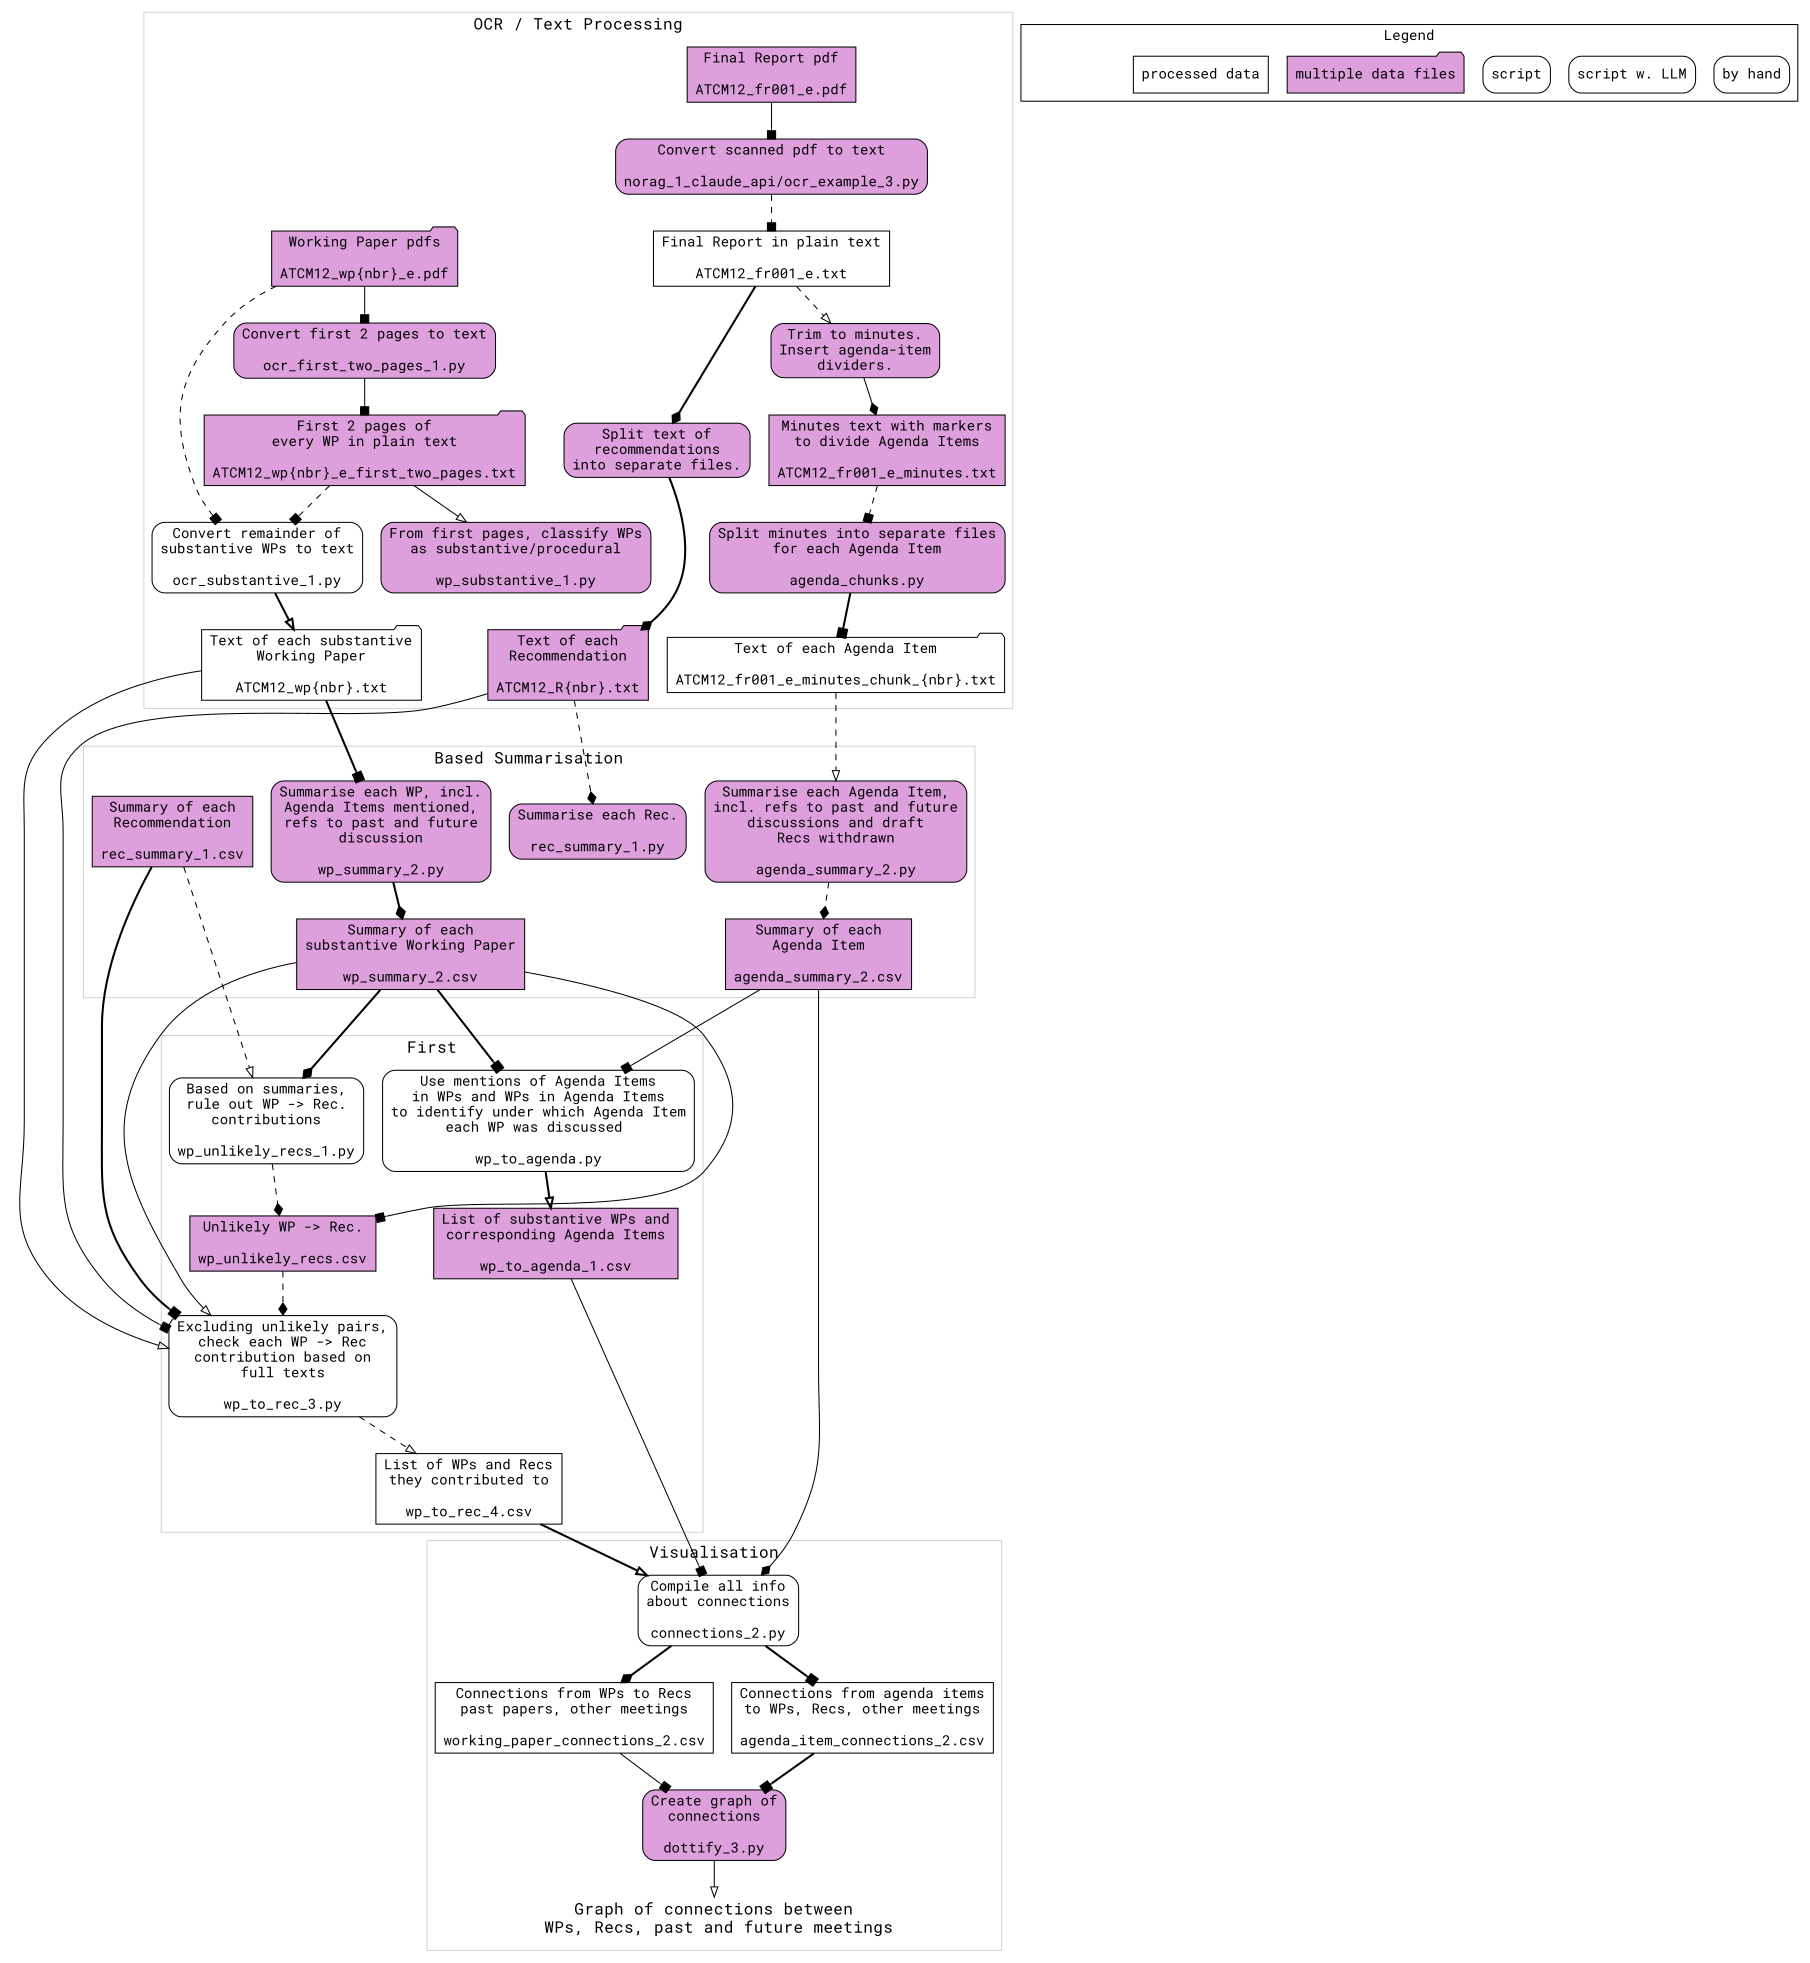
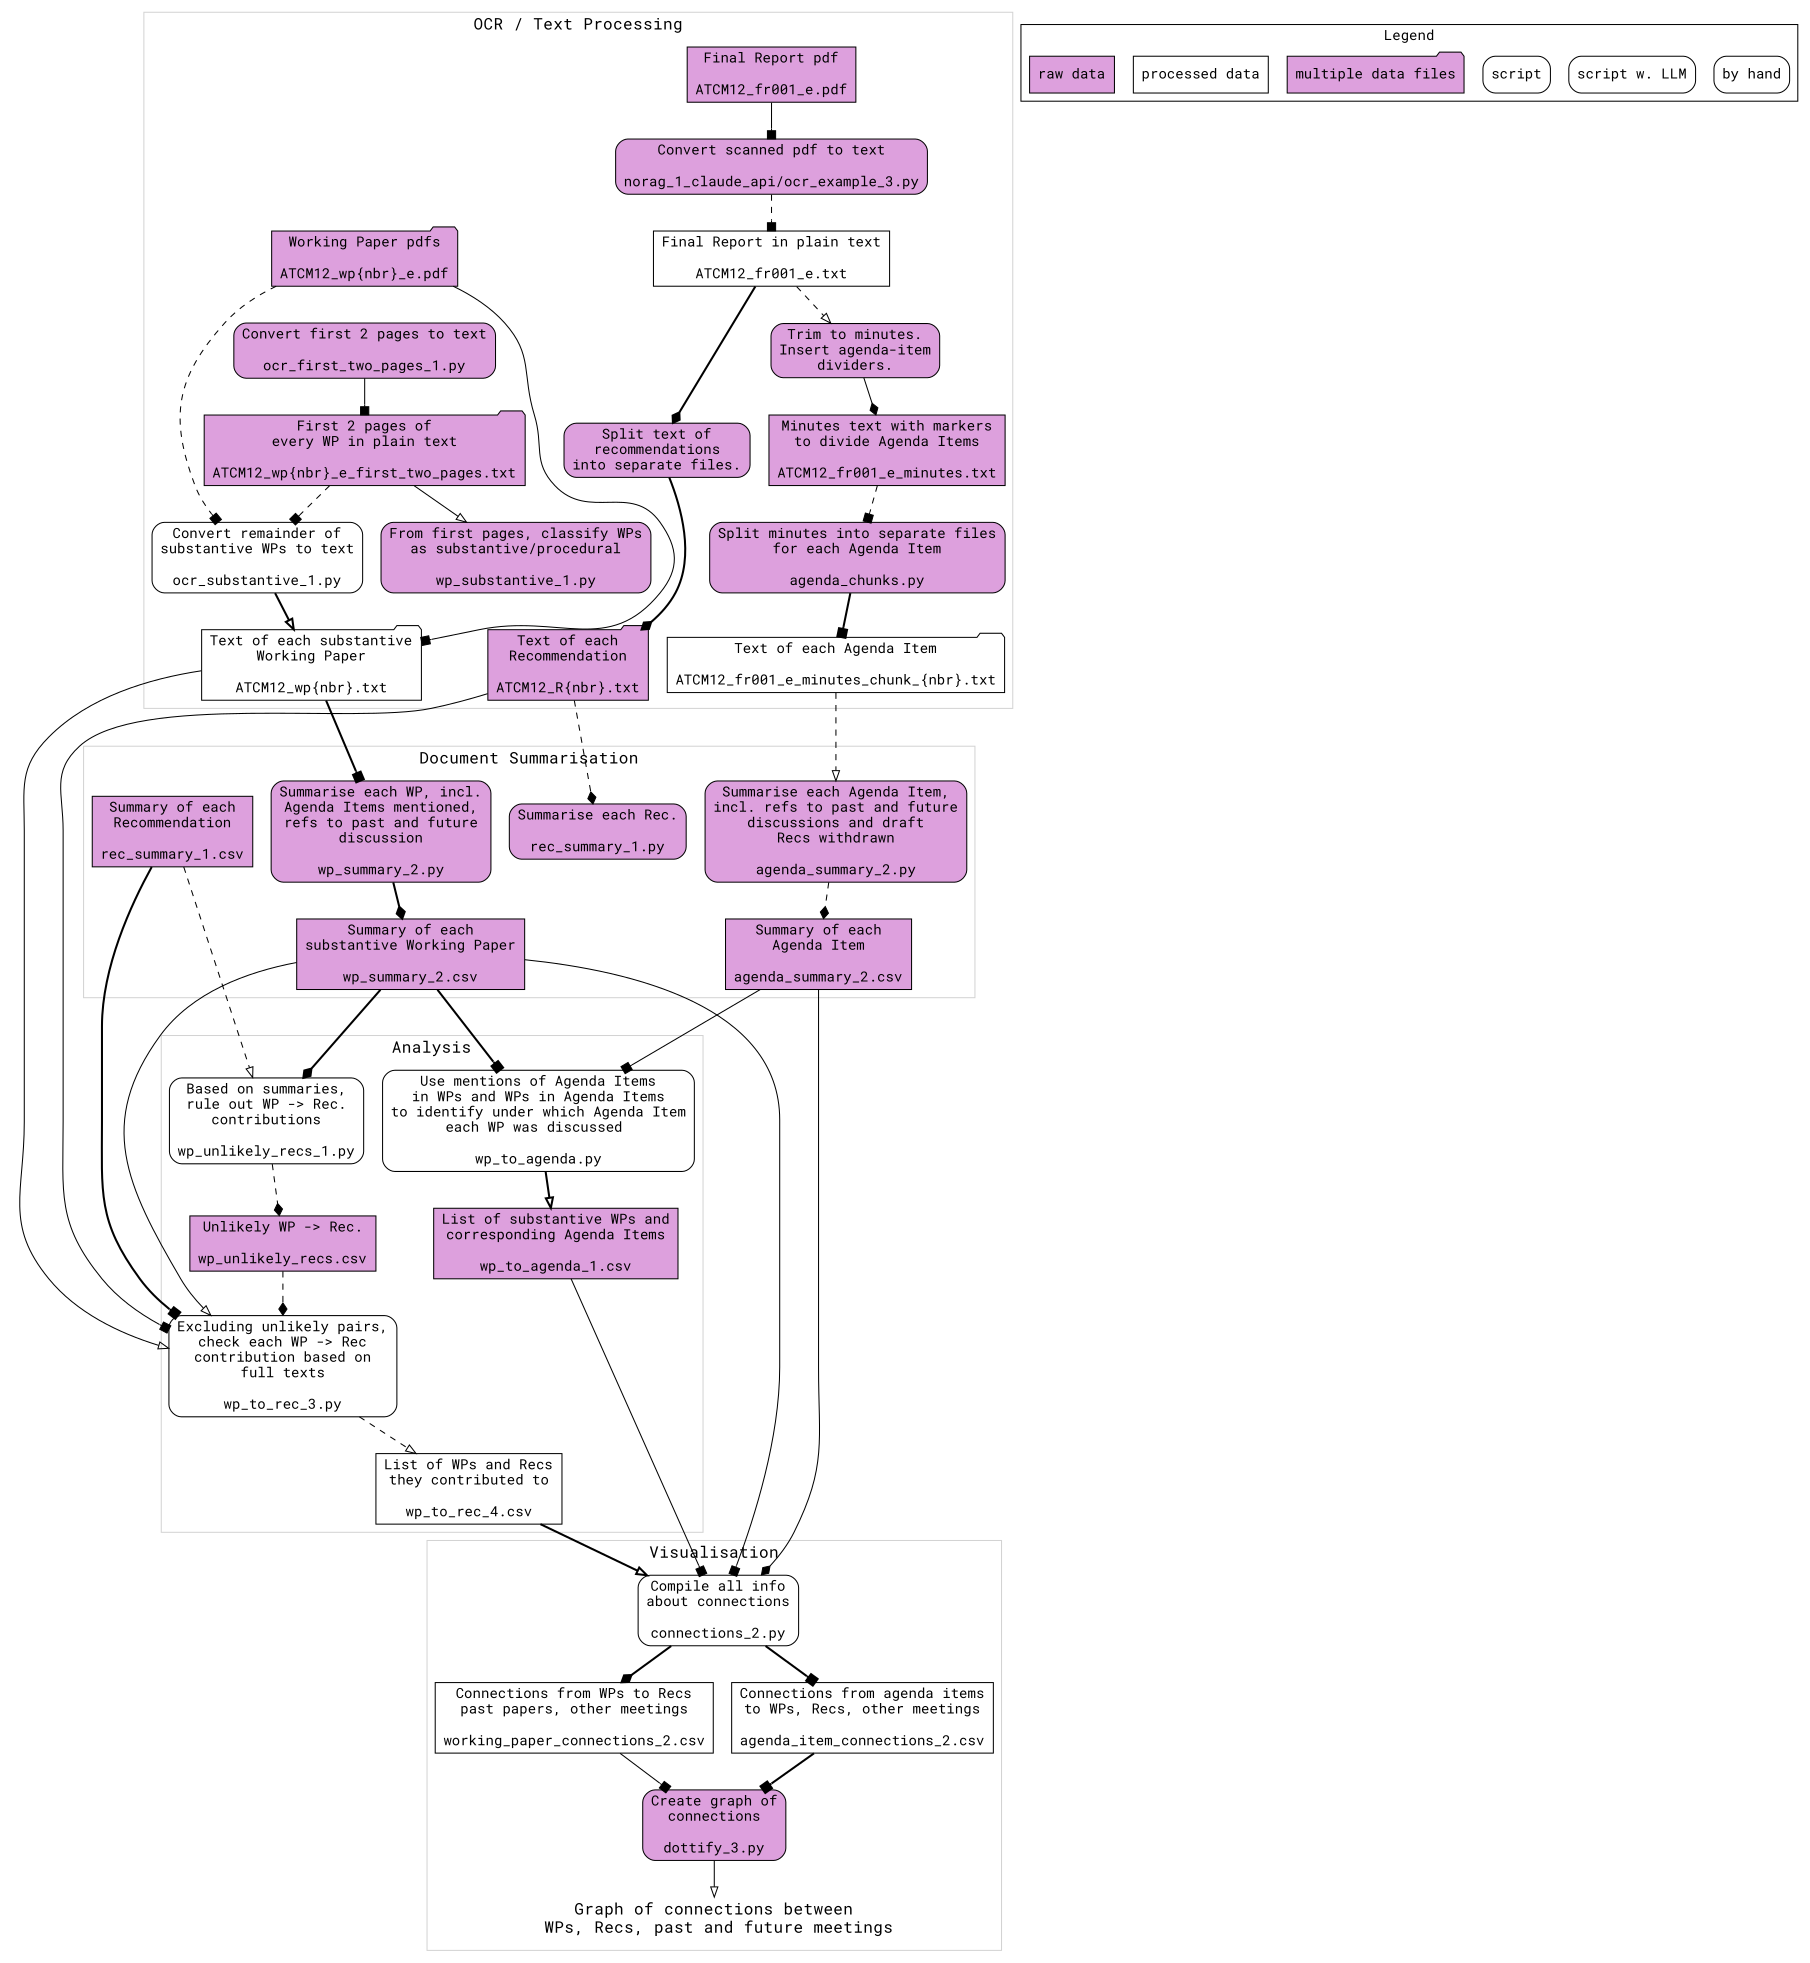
none -> (1072, 75)
(365, 300) -> (648, 510)
(529, 760) -> (529, 760)
(432, 1049) -> (432, 1049)
(710, 1164) -> (780, 1181)
